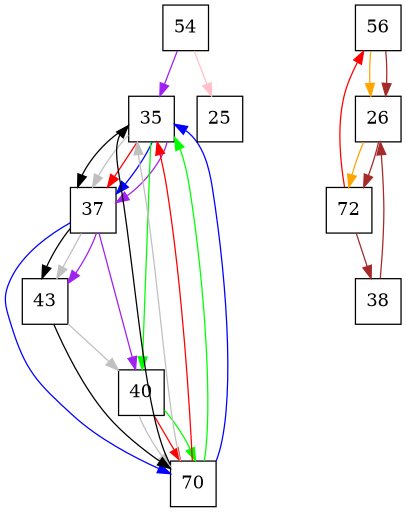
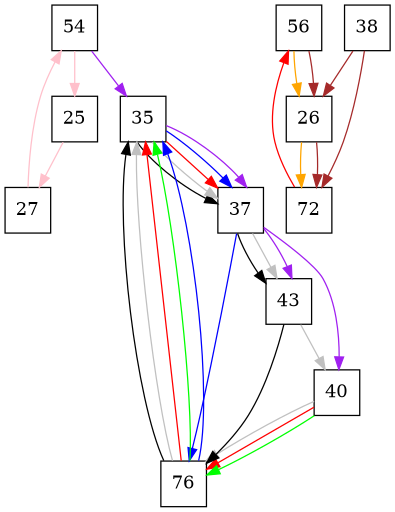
none -> (28, 210)
(362, 250) -> (351, 115)
(146, 265) -> none
(193, 484) -> (184, 484)
